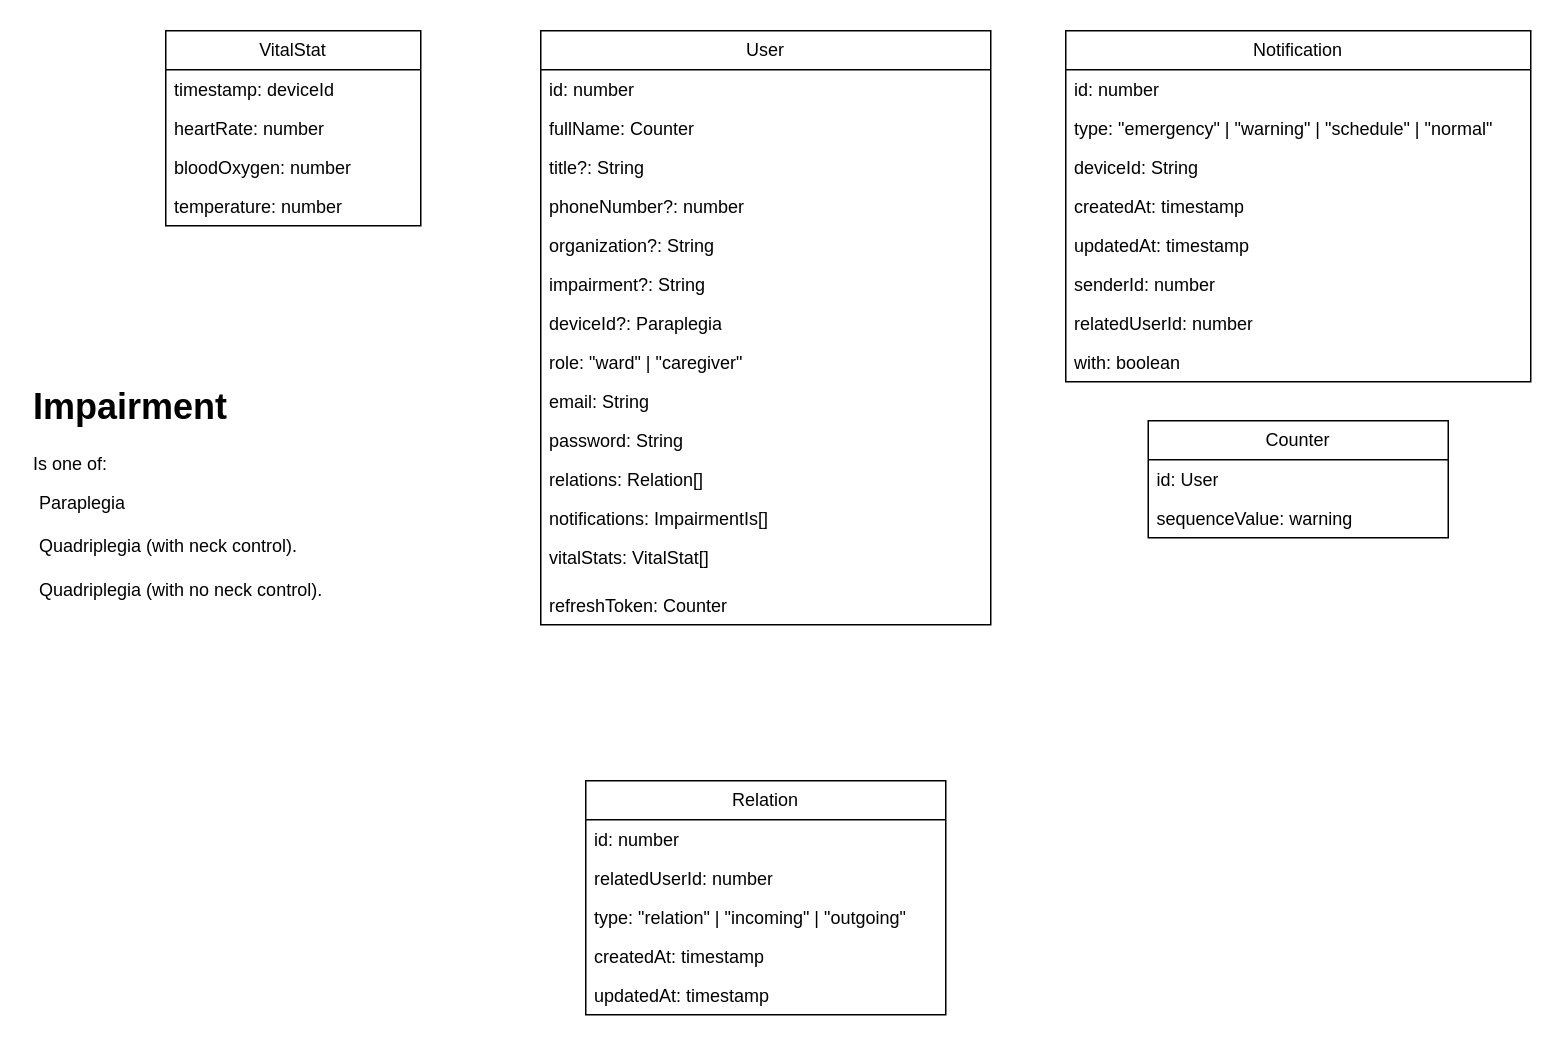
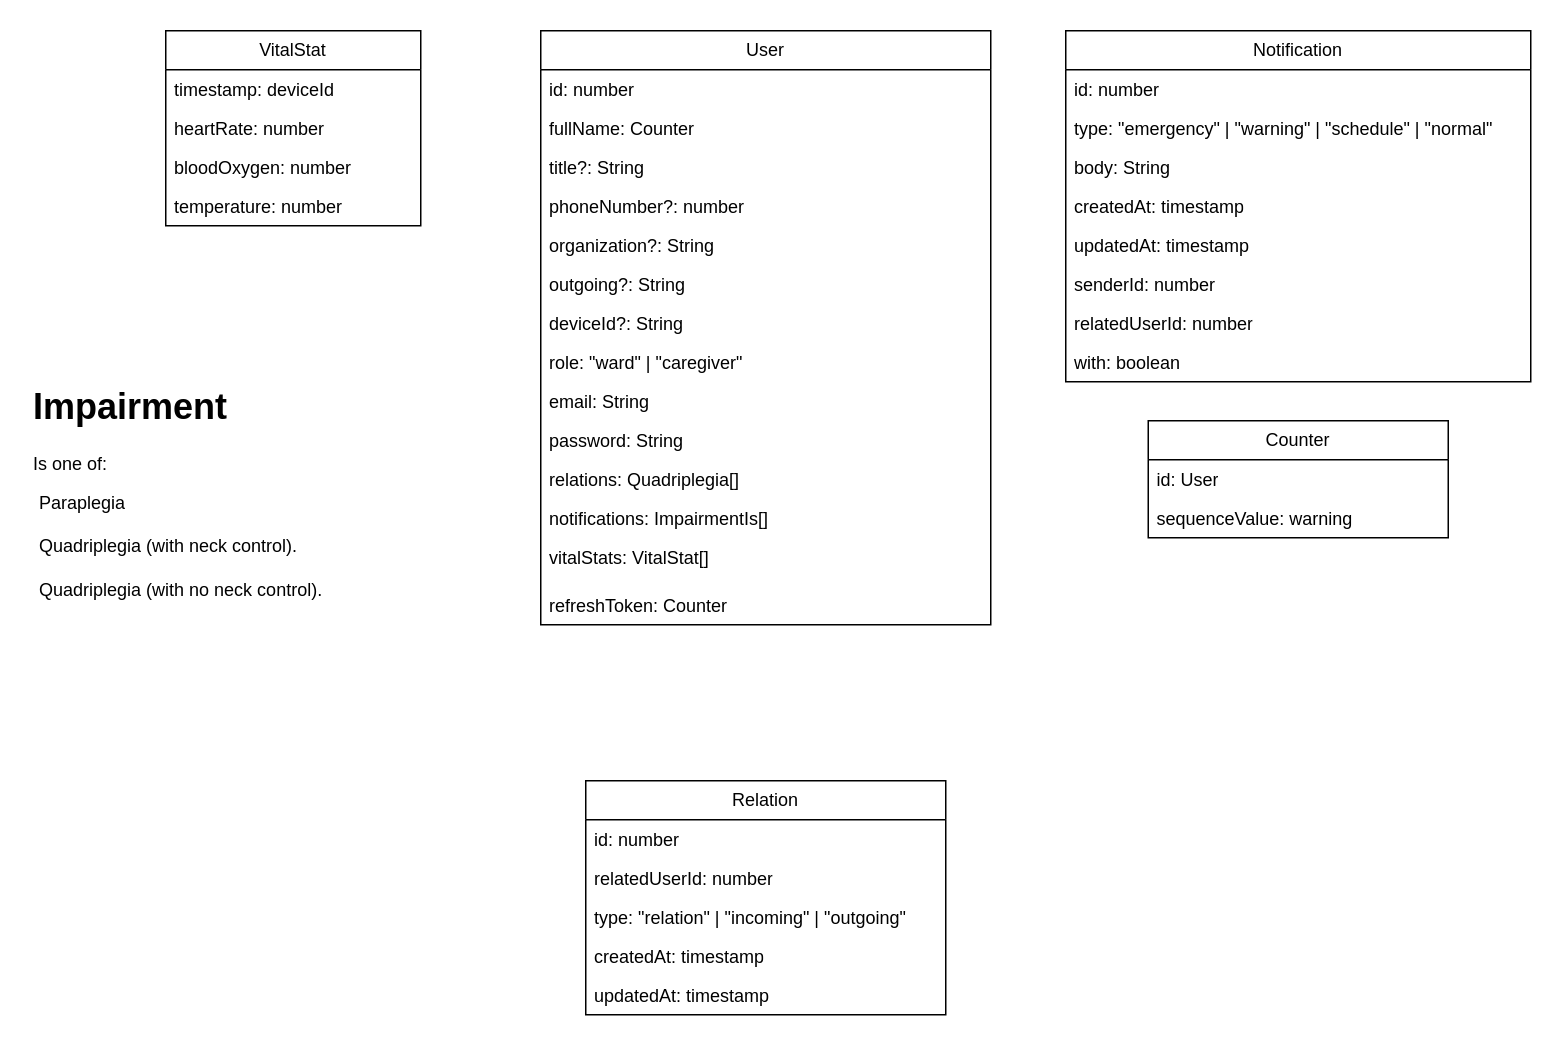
(1146, 169) -> (1128, 169)
(634, 286) -> (626, 286)
(644, 325) -> (626, 325)
(642, 481) -> (659, 481)
